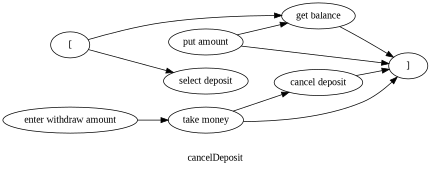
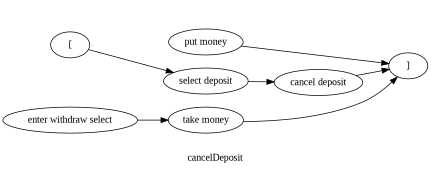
(318, 16) -> none
(206, 42) -> (206, 42)
(258, 103) -> (258, 82)
(70, 120) -> (70, 120)
